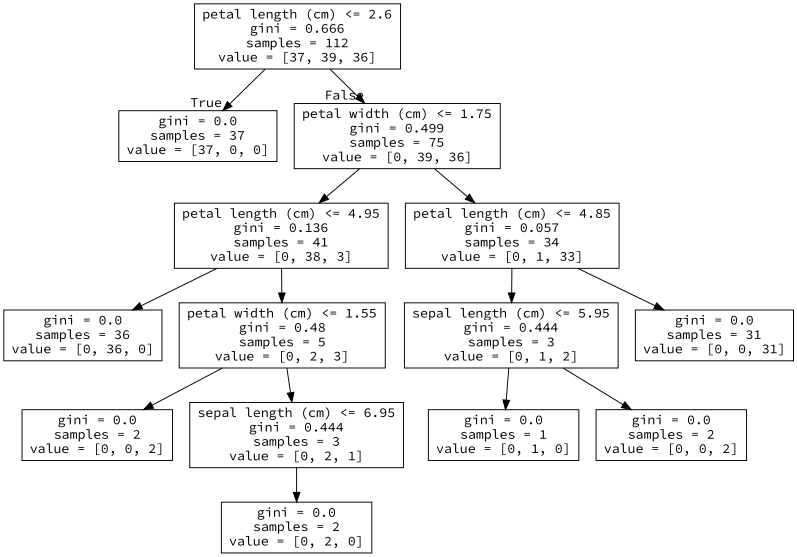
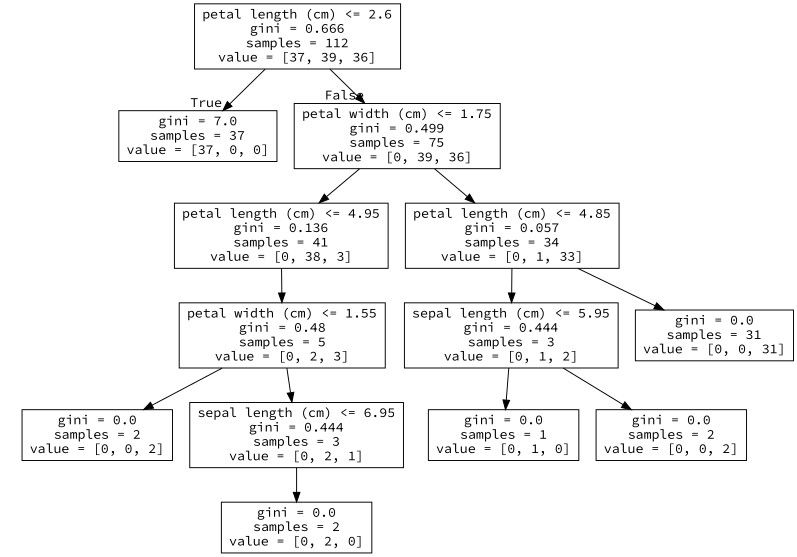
(198, 136) -> (198, 136)
(83, 335) -> none
